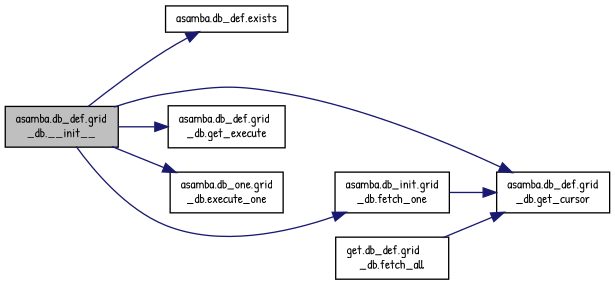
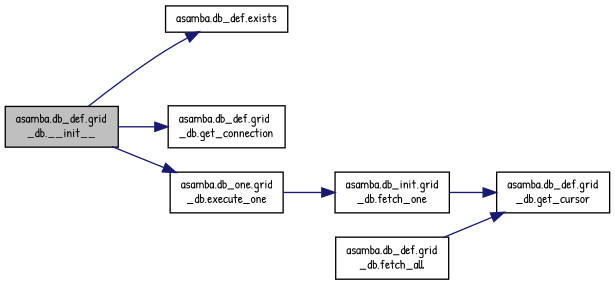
(312, 99) -> none
(227, 127) -> (227, 127)
(190, 232) -> (303, 192)
(392, 258) -> (392, 258)
